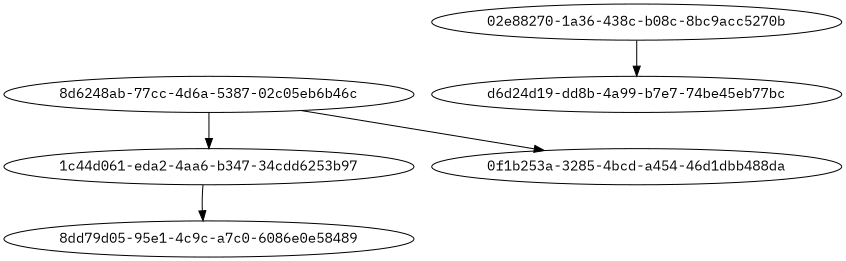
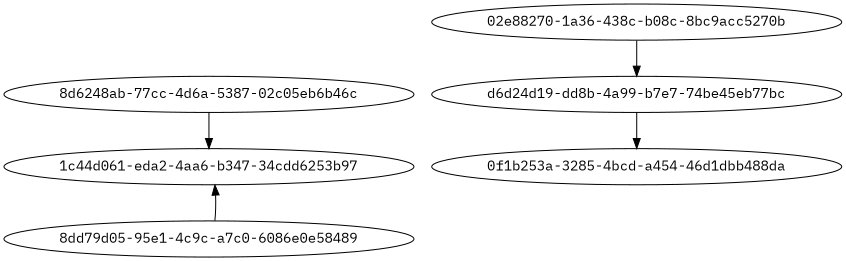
(418, 130) -> (637, 126)
(202, 198) -> (216, 208)
